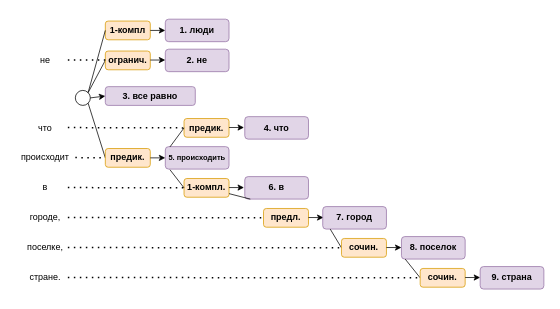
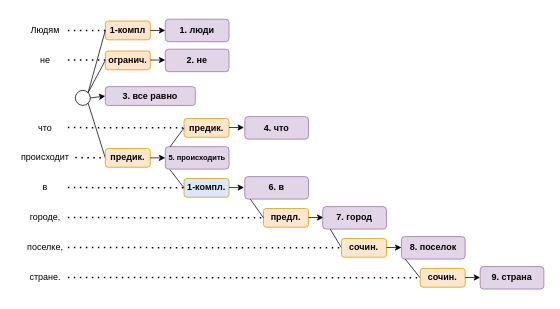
none -> (45, 30)
none -> (85, 30)
(207, 188) -> (207, 188)
(240, 197) -> (257, 209)
